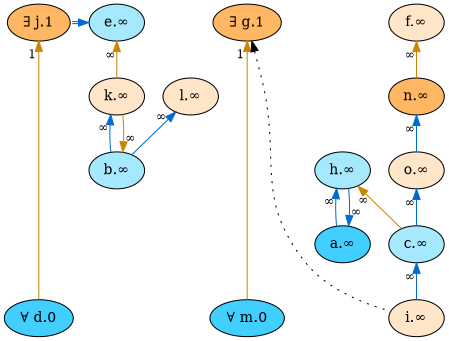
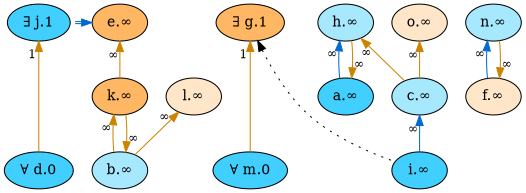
(39, 23) -> (39, 23)
(117, 23) -> (120, 23)
(117, 96) -> (120, 96)
(417, 96) -> (493, 23)
(150, 137) -> (153, 137)
(110, 138) -> (113, 139)
(417, 139) -> (487, 65)
(349, 202) -> (353, 54)
(417, 213) -> (420, 65)
(417, 318) -> (420, 170)
